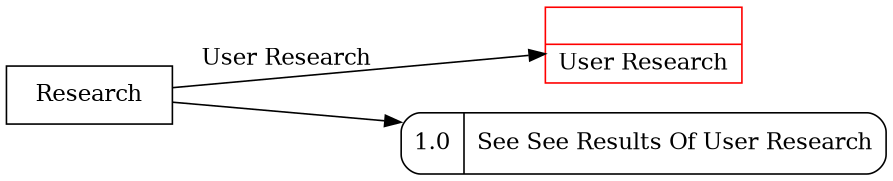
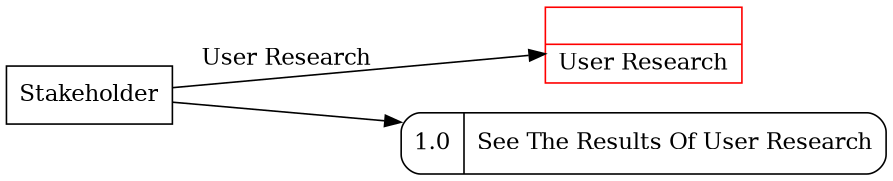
(89, 95) -> (89, 95)
(675, 143) -> (675, 143)
